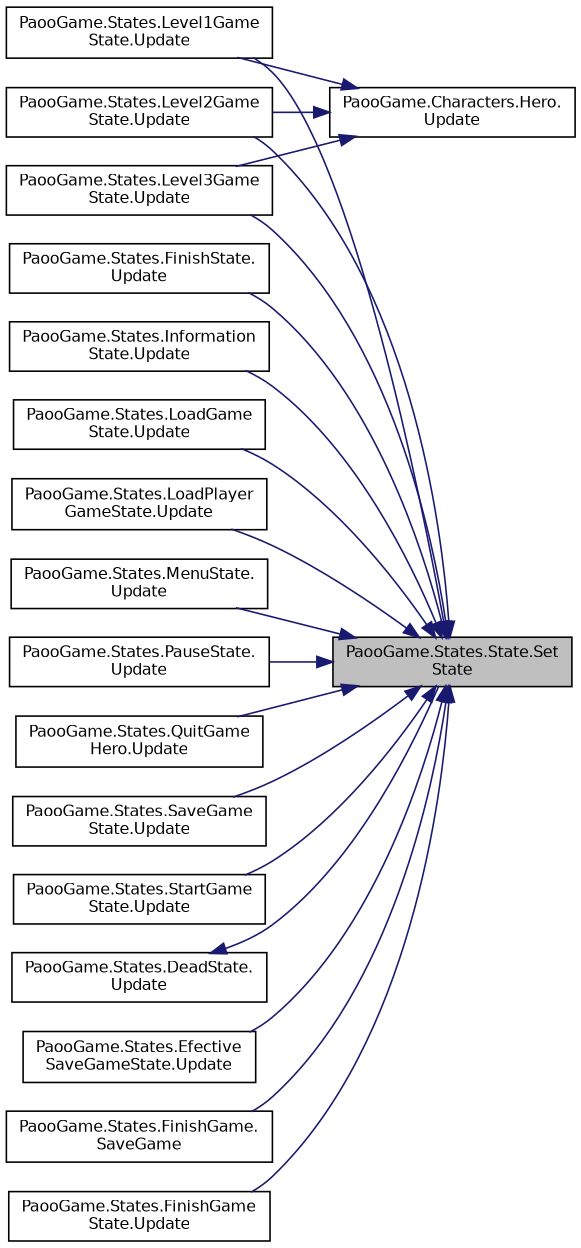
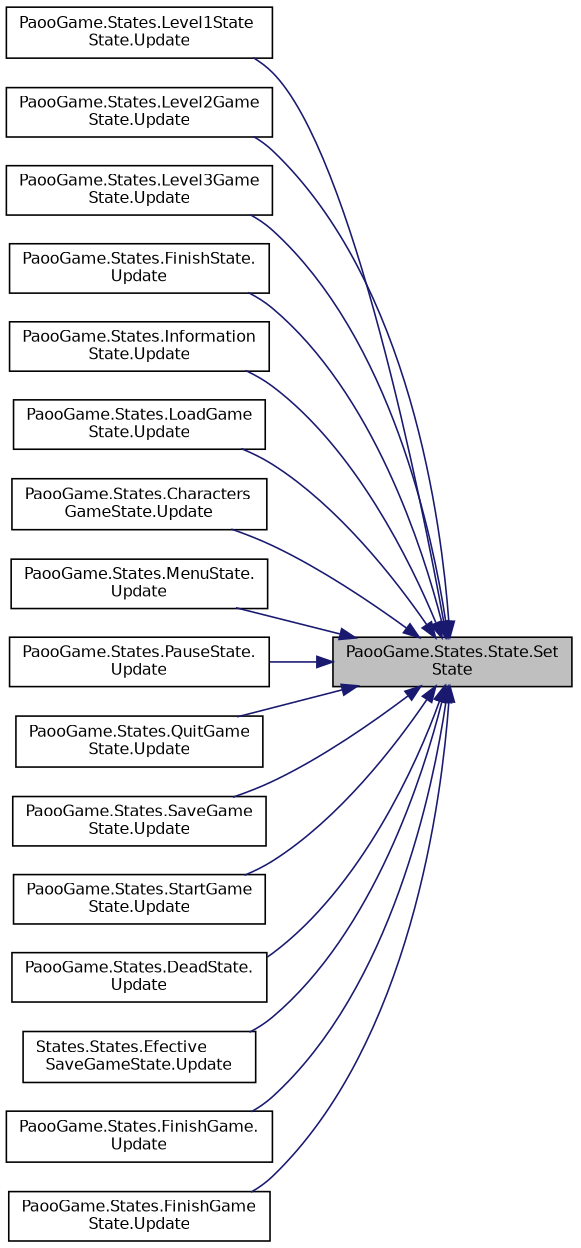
(139, 33) -> (139, 33)
(452, 112) -> none
(139, 504) -> (139, 504)
(139, 742) -> (139, 742)
(355, 837) -> (371, 841)
(139, 1057) -> (139, 1057)
(139, 1137) -> (139, 1137)
